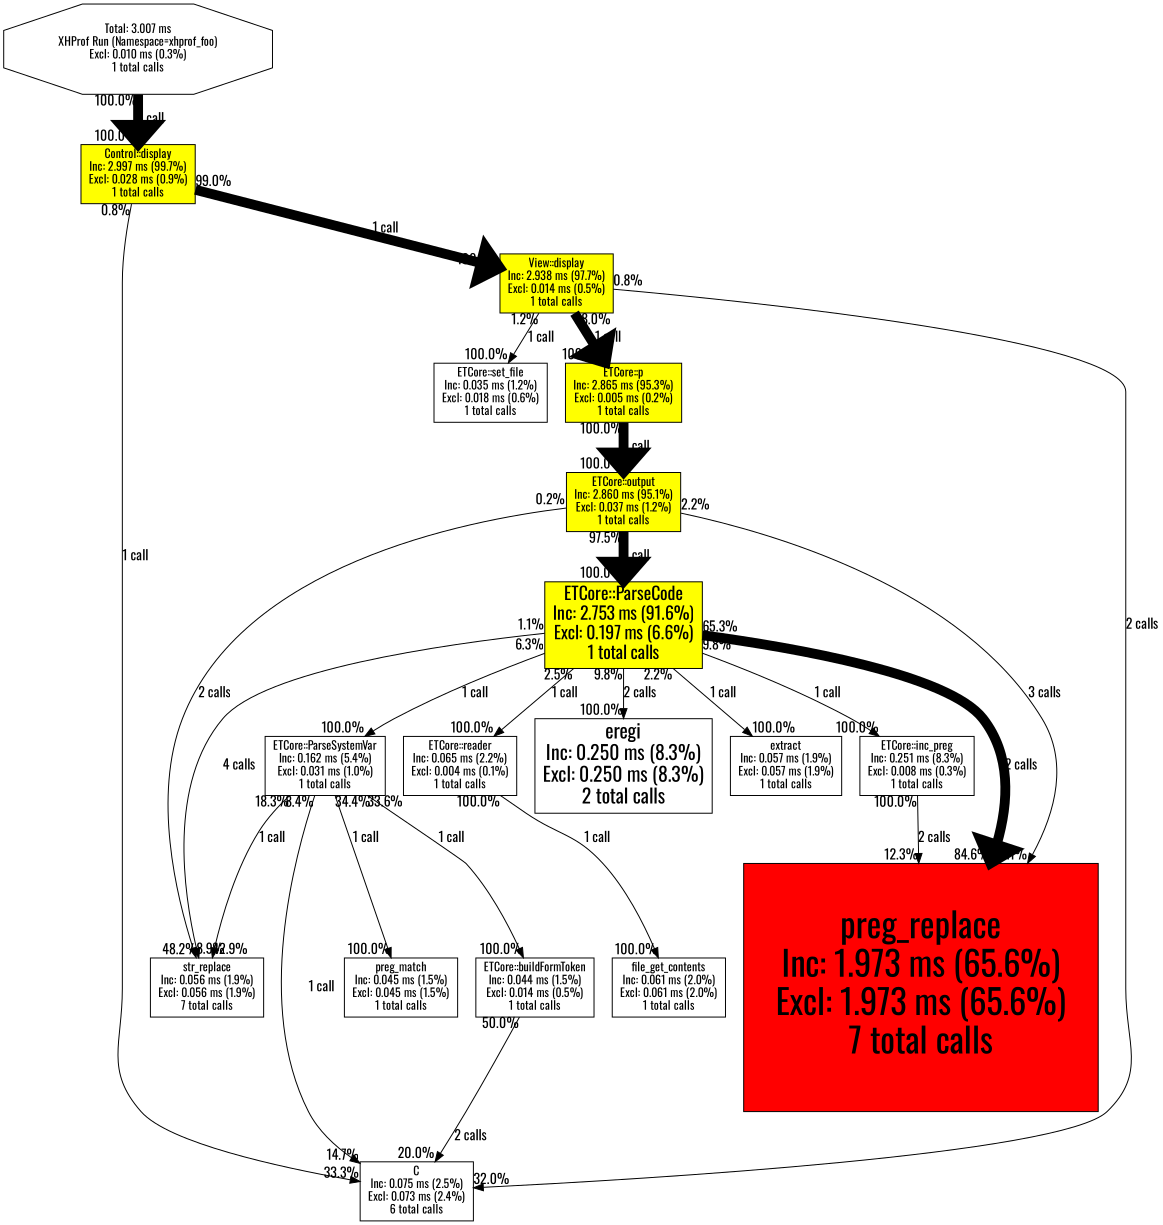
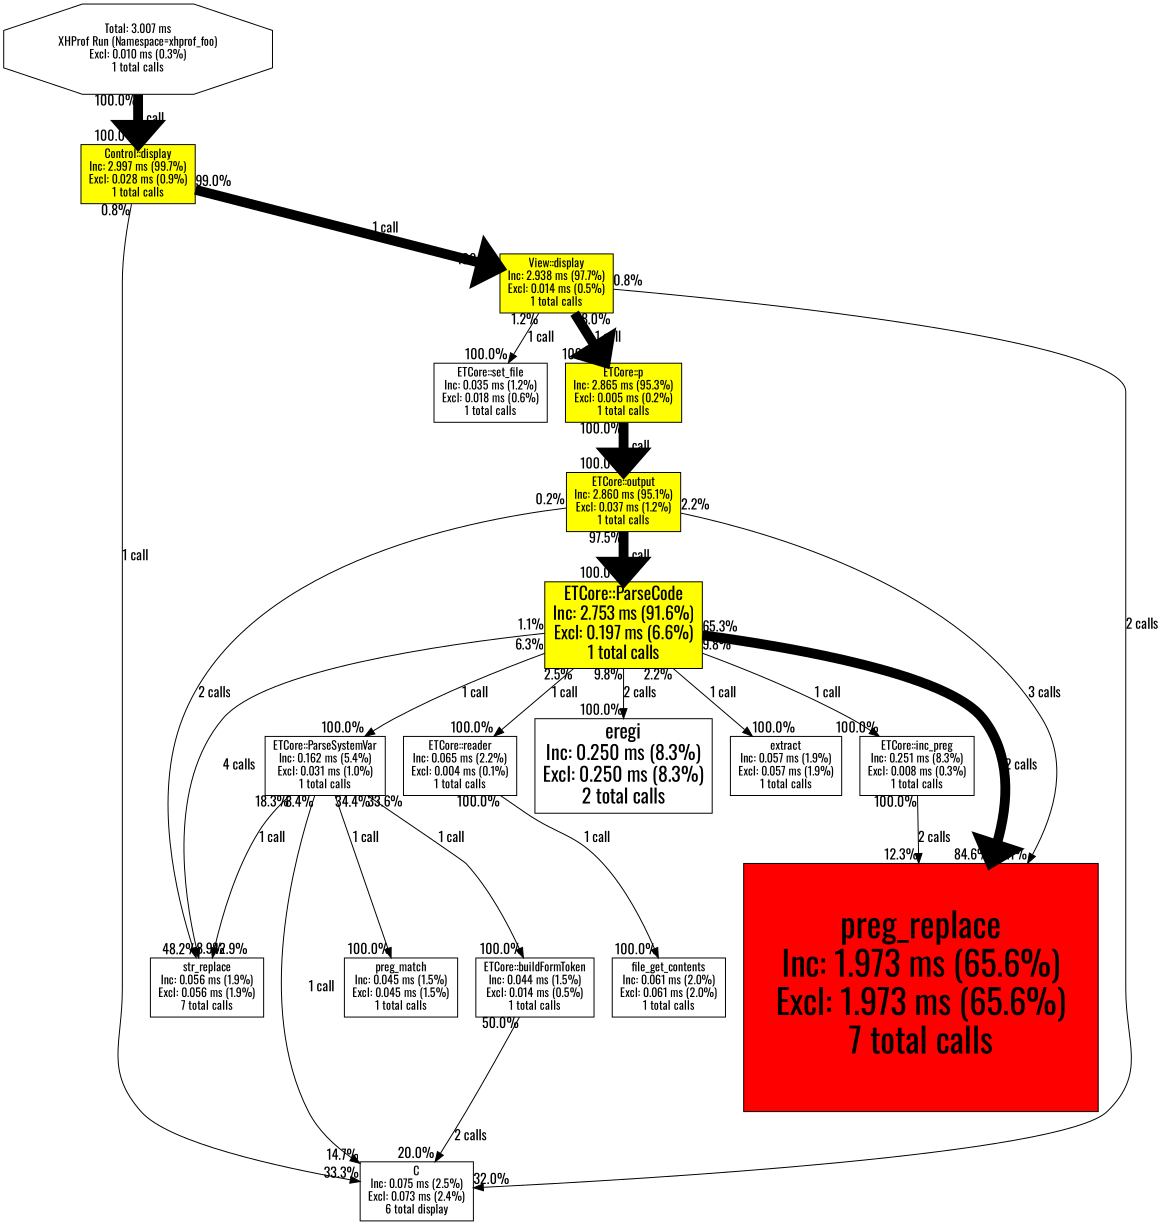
(417, 1191) -> (417, 1191)
